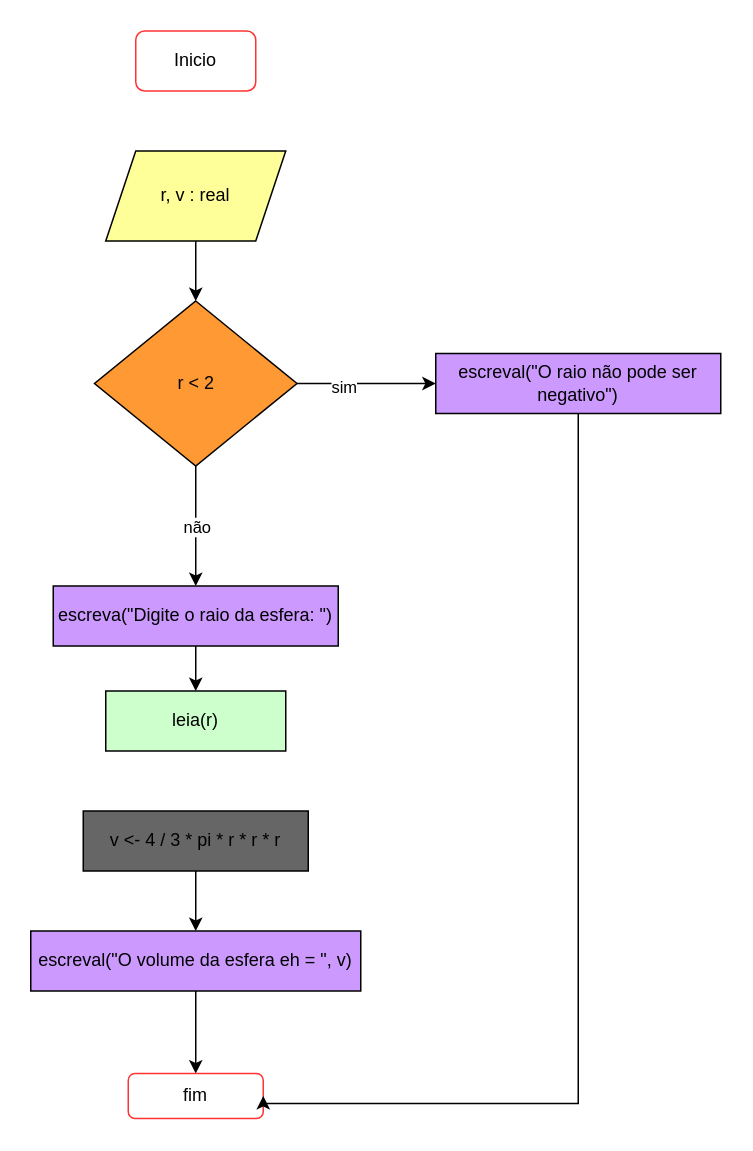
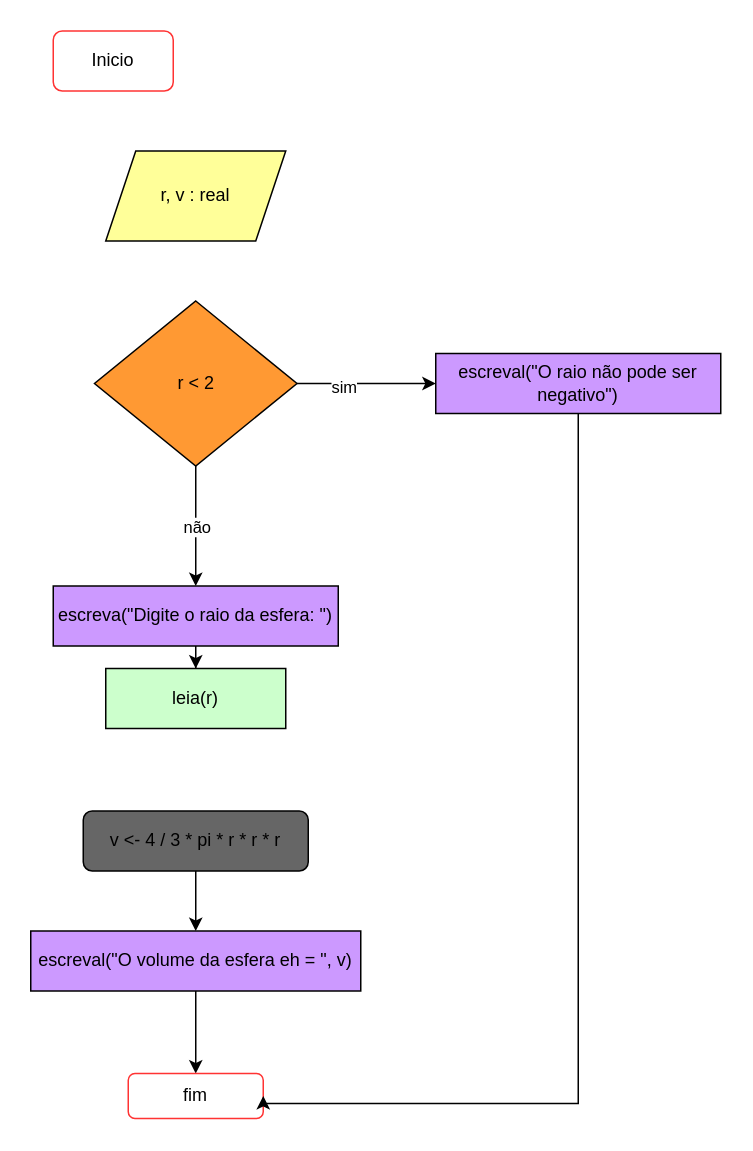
(196, 61) -> (113, 61)
(196, 266) -> none
(196, 721) -> (196, 698)
(196, 841) -> (196, 841)
